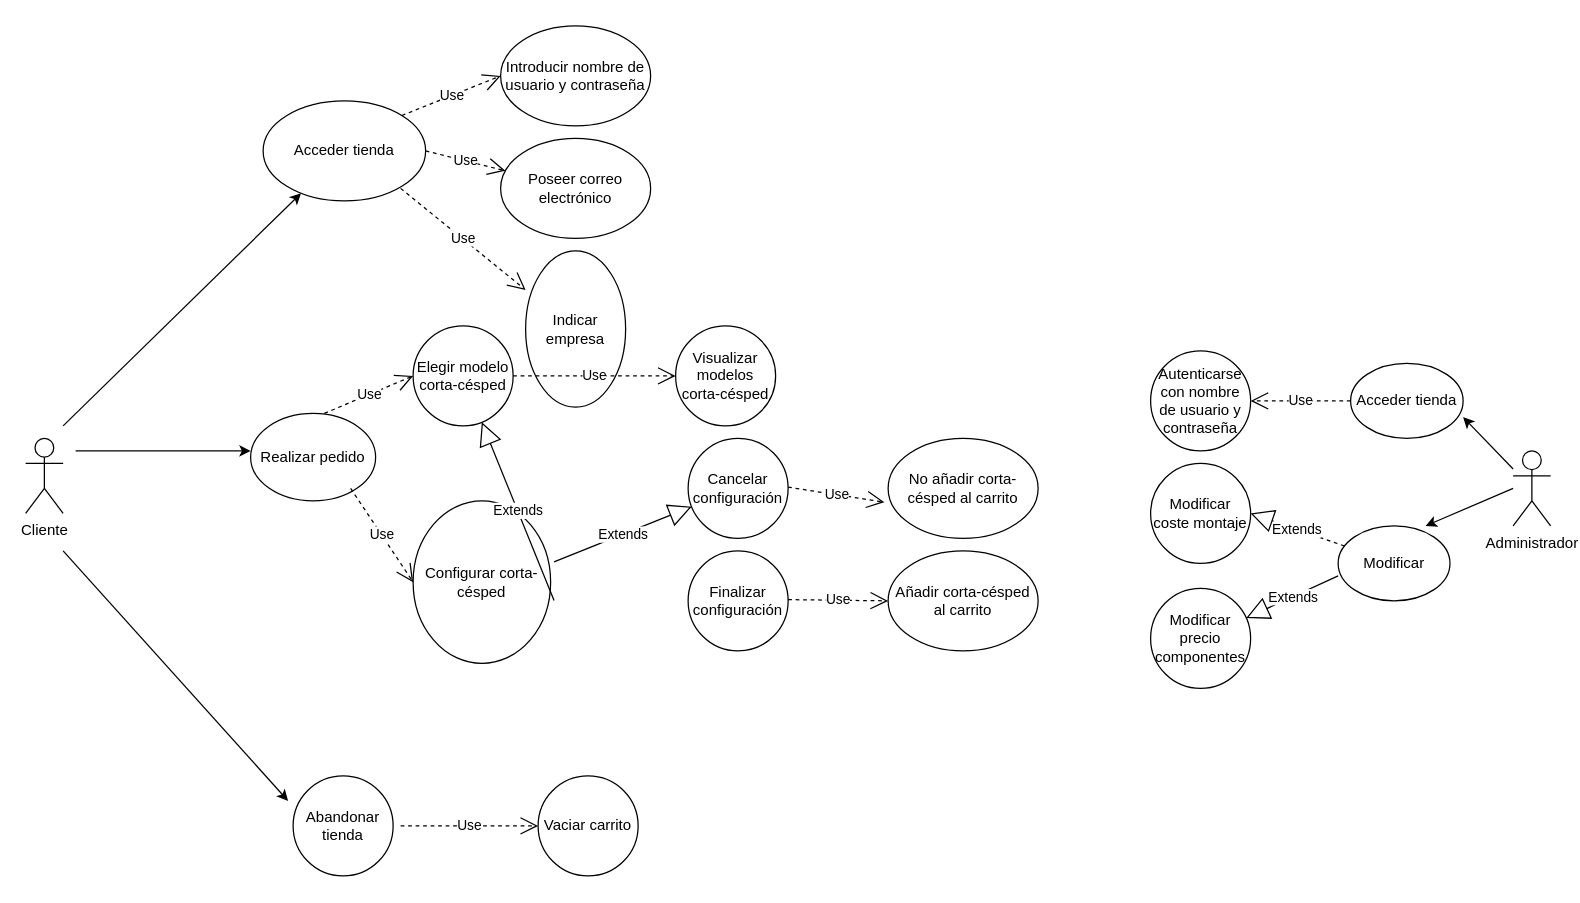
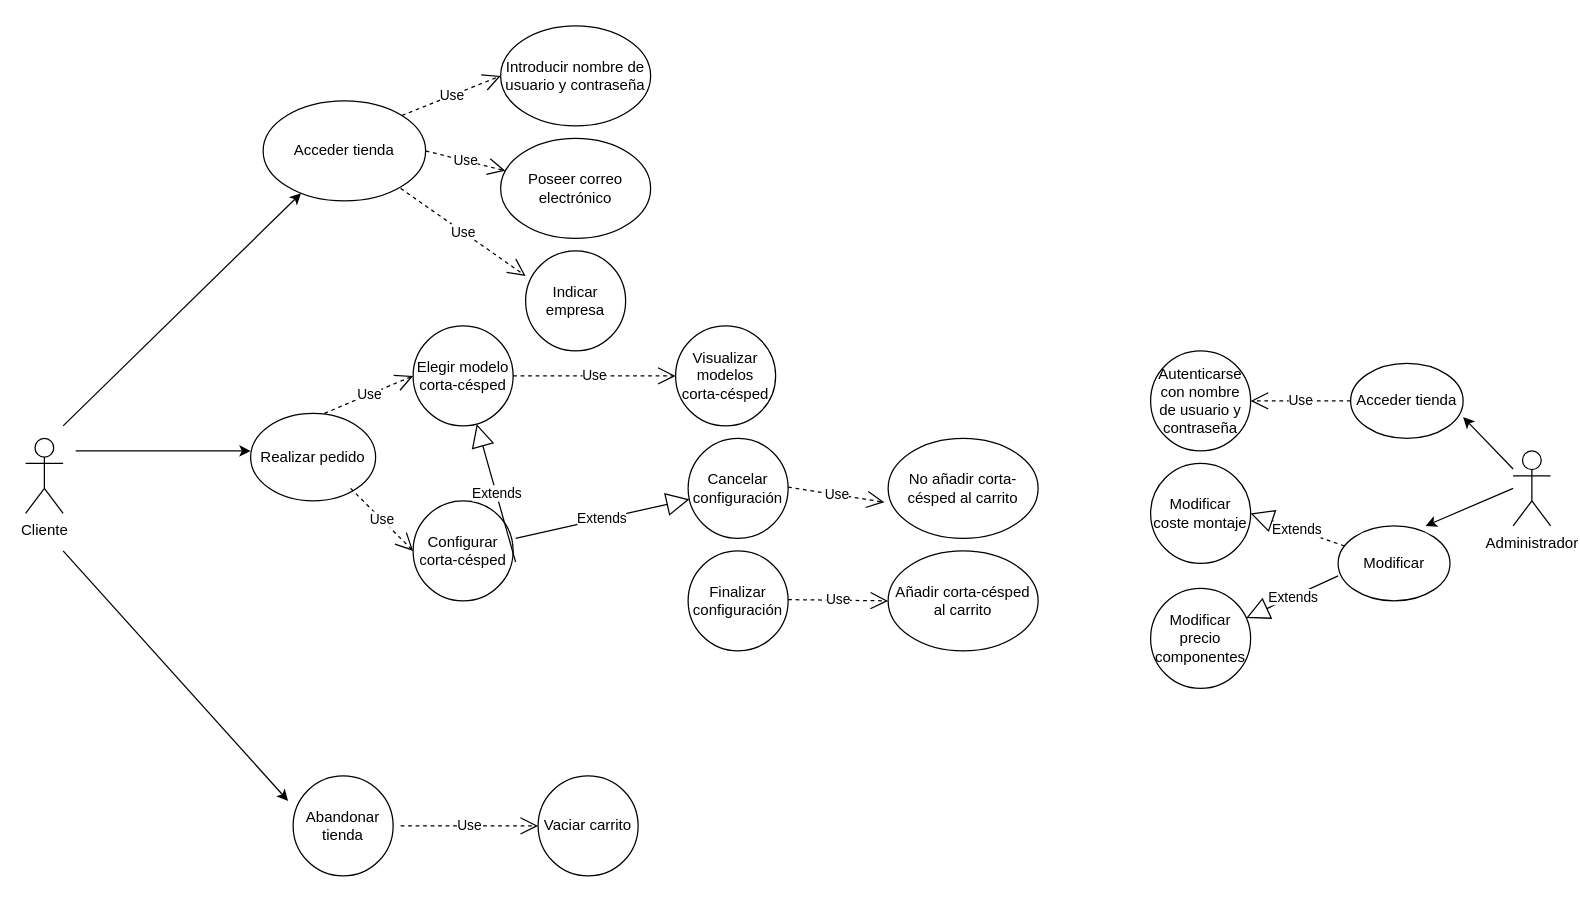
(576, 329) -> (576, 301)
(482, 582) -> (463, 551)
